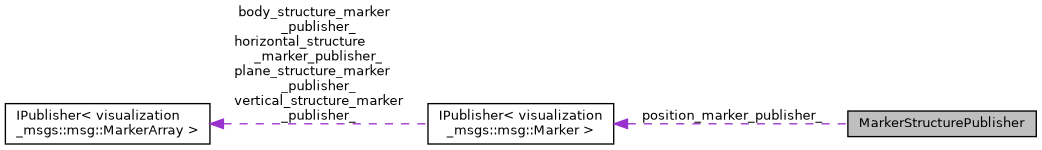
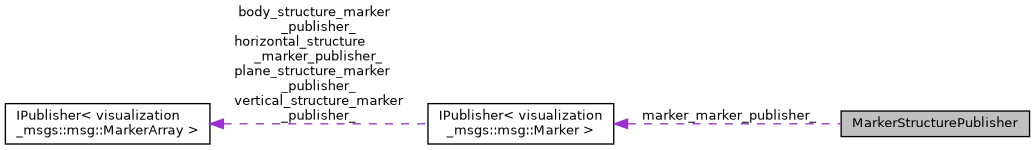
(731, 116) -> (727, 116)
